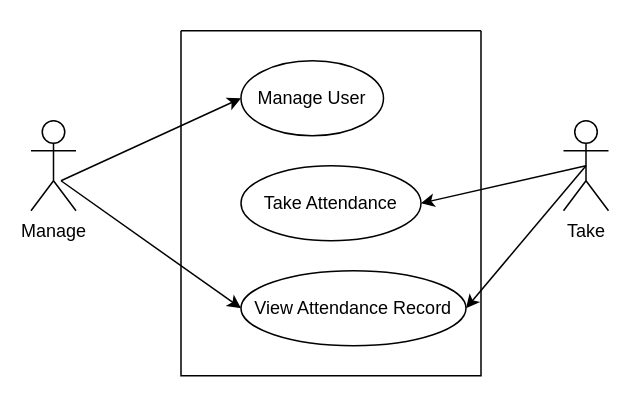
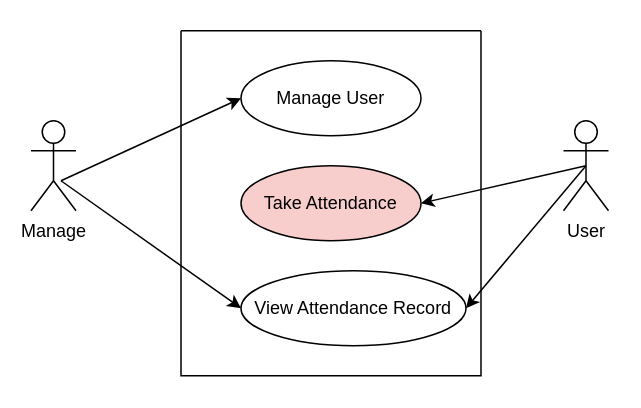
(312, 98) -> (331, 98)
(331, 203) -> (331, 203)
(587, 232) -> (587, 232)
